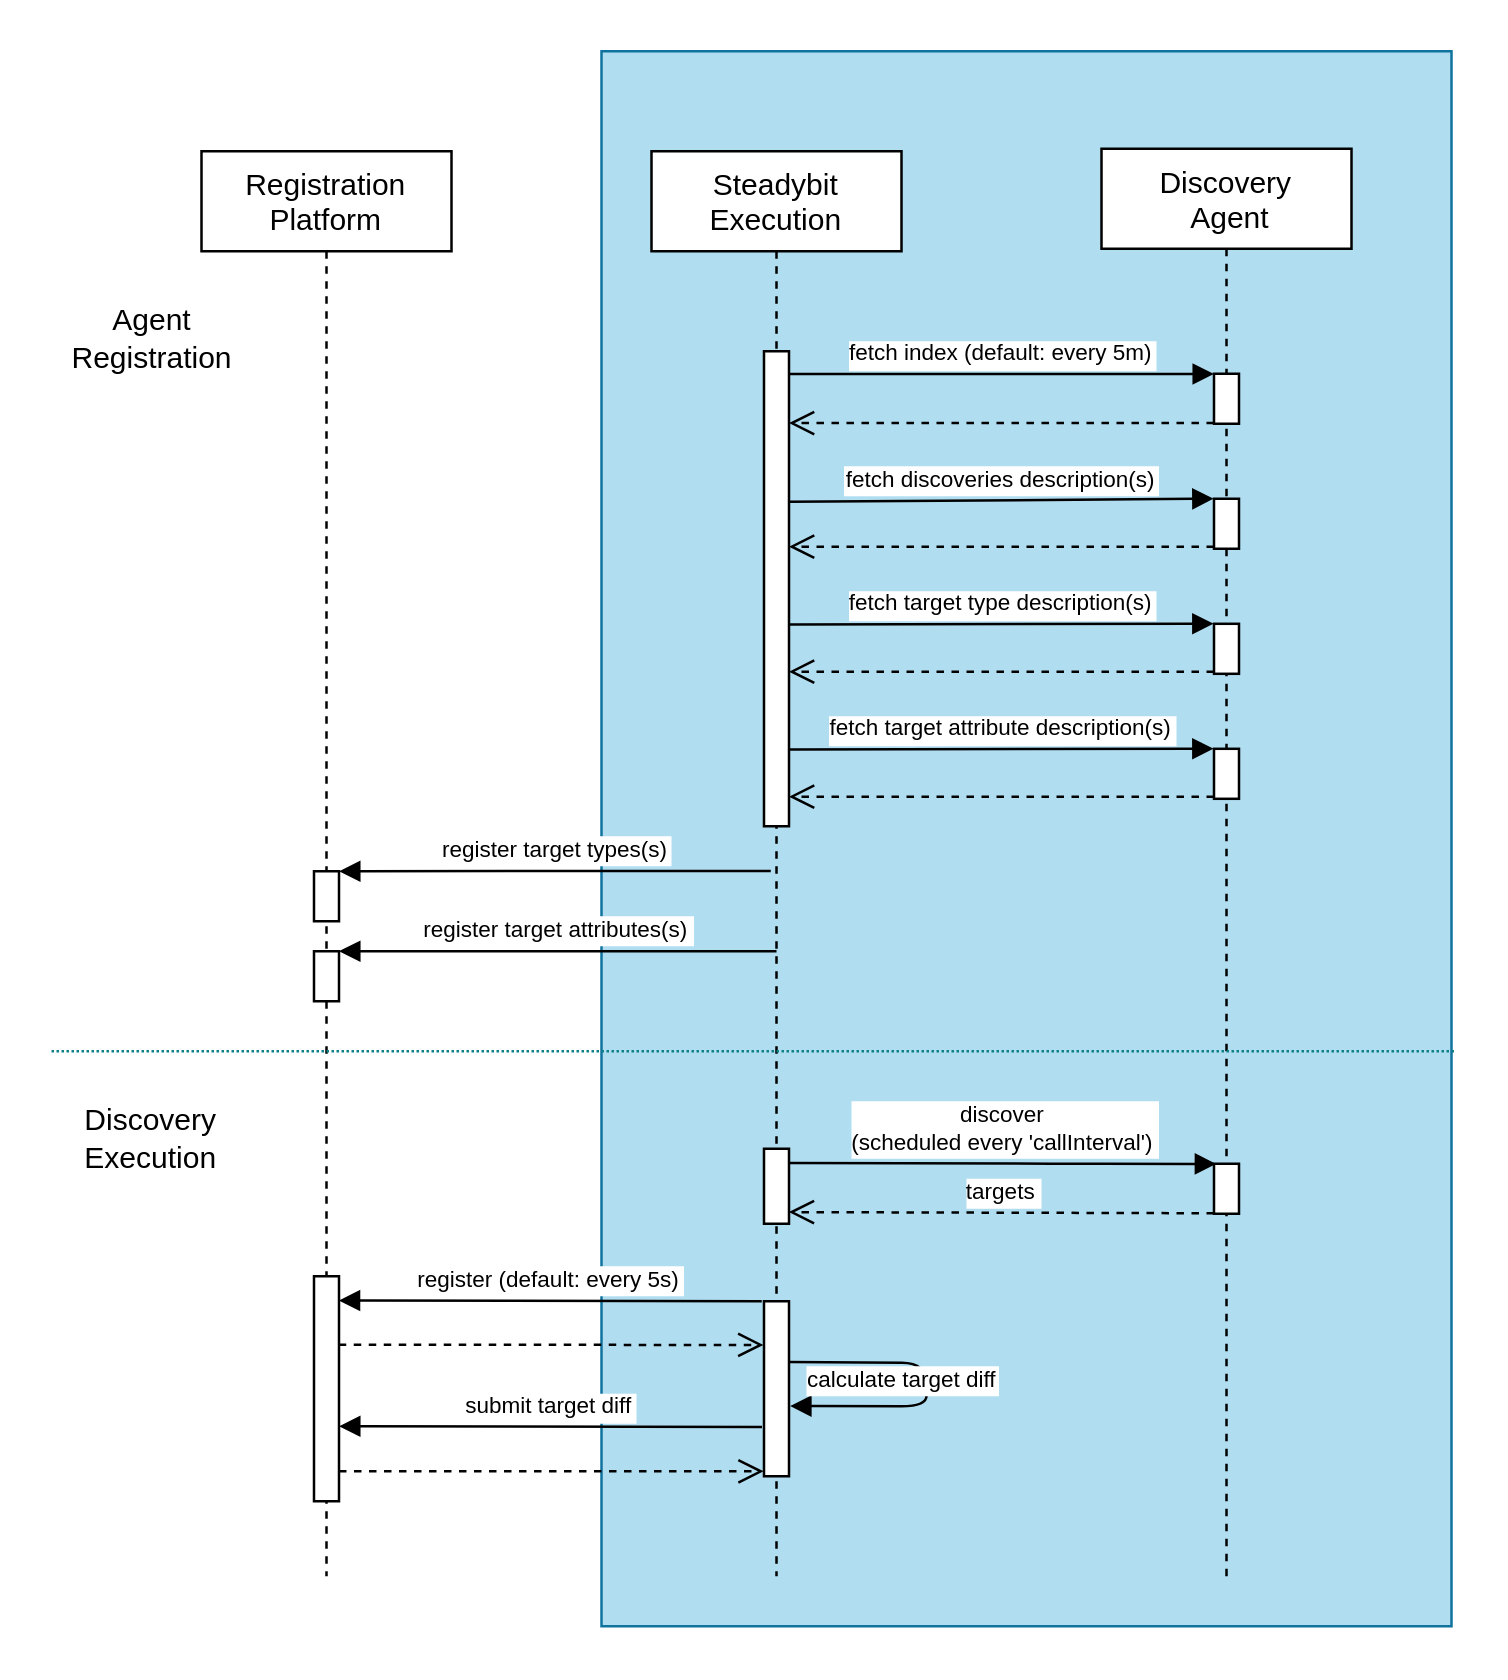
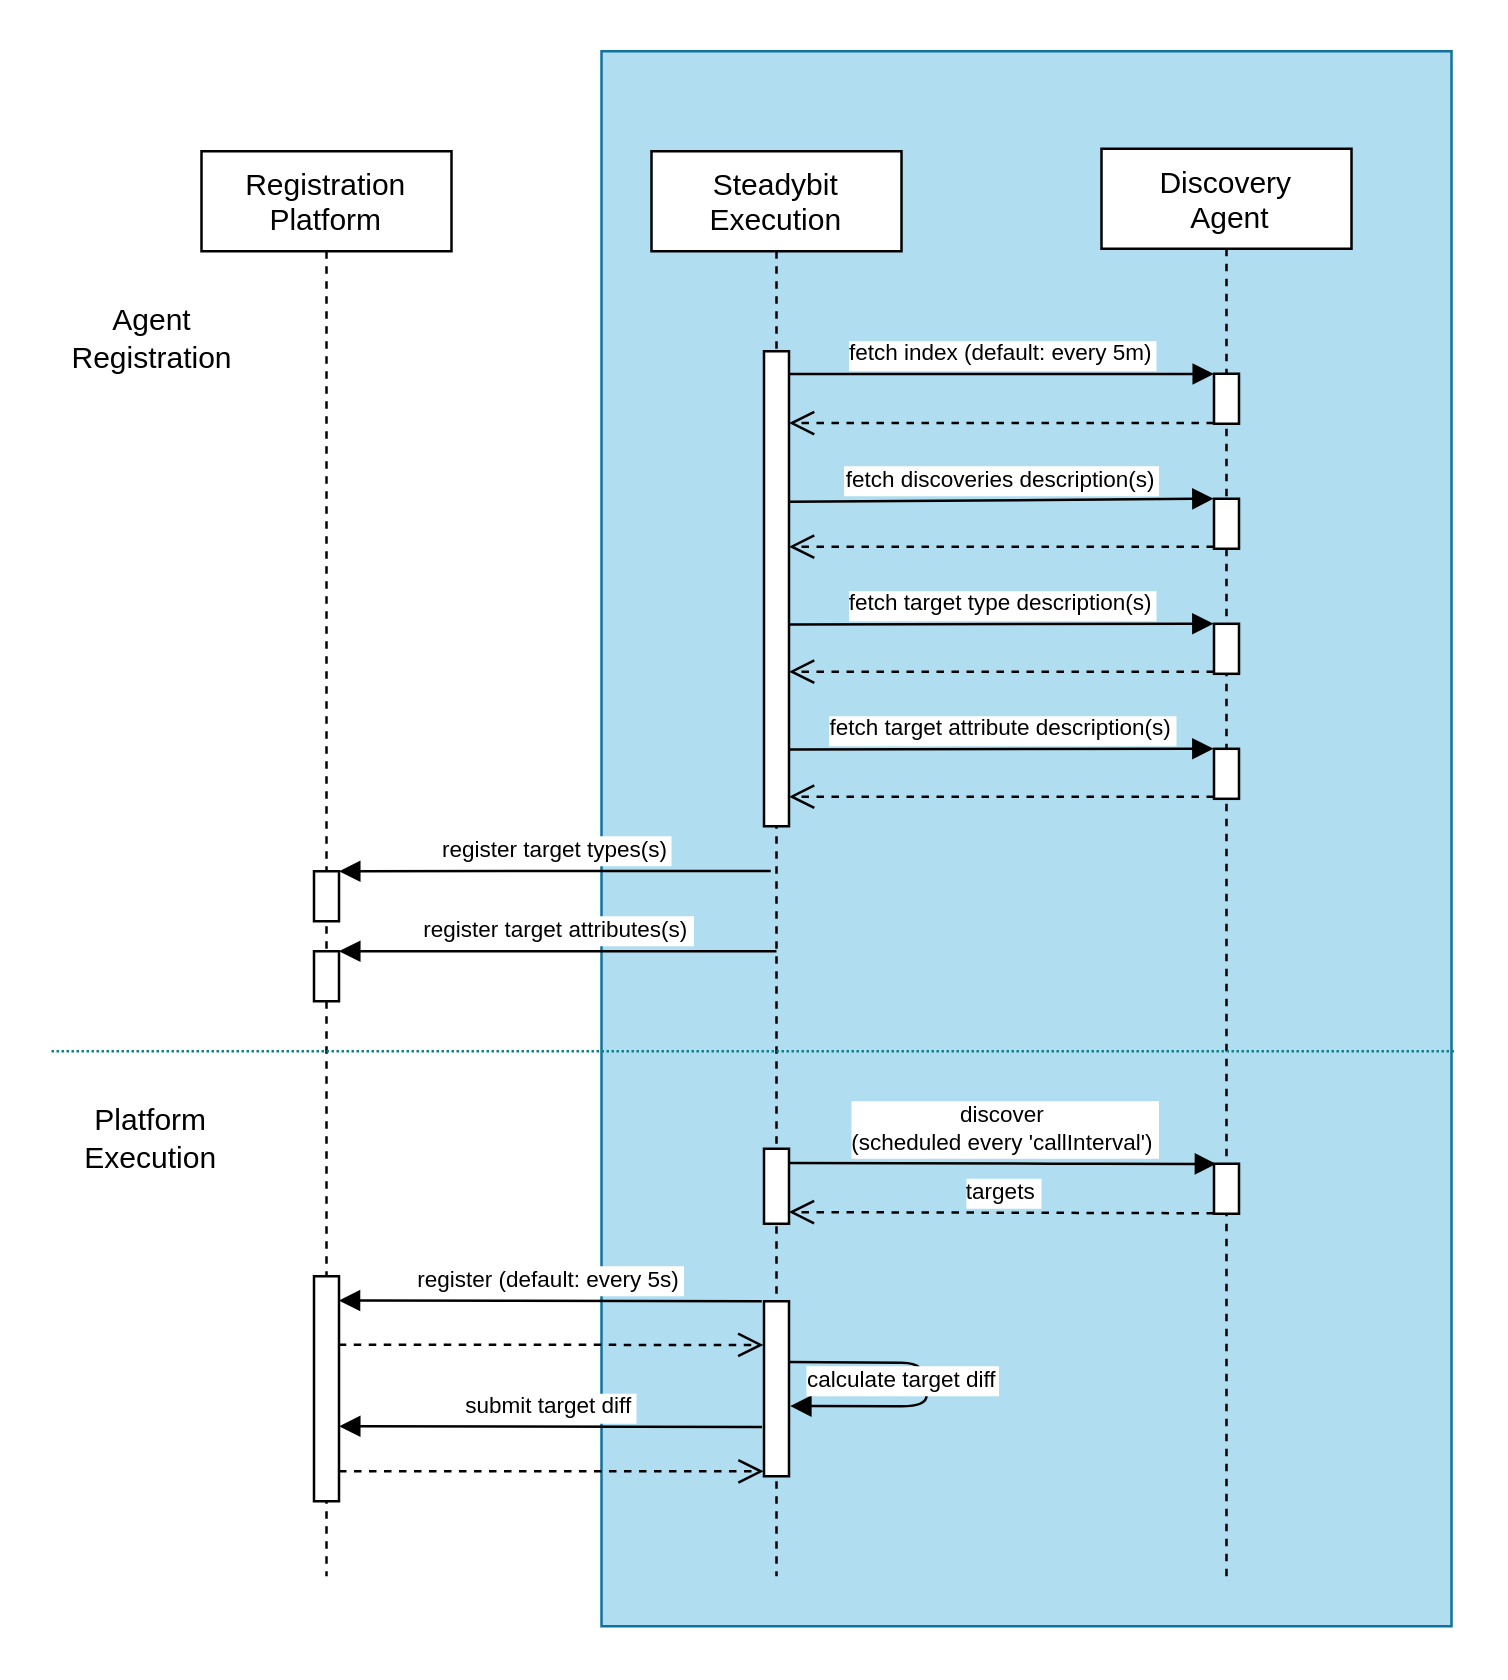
(151, 1139) -> (151, 1139)
